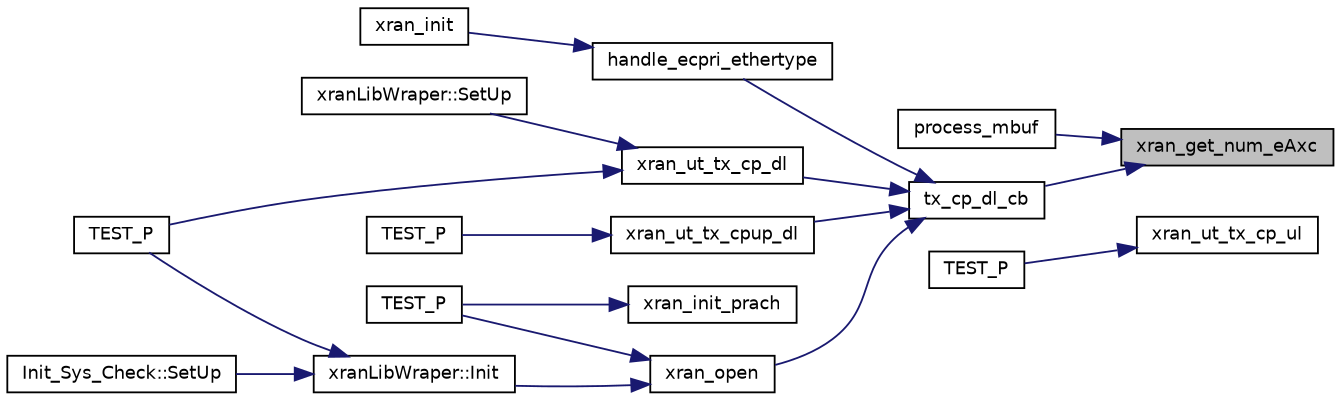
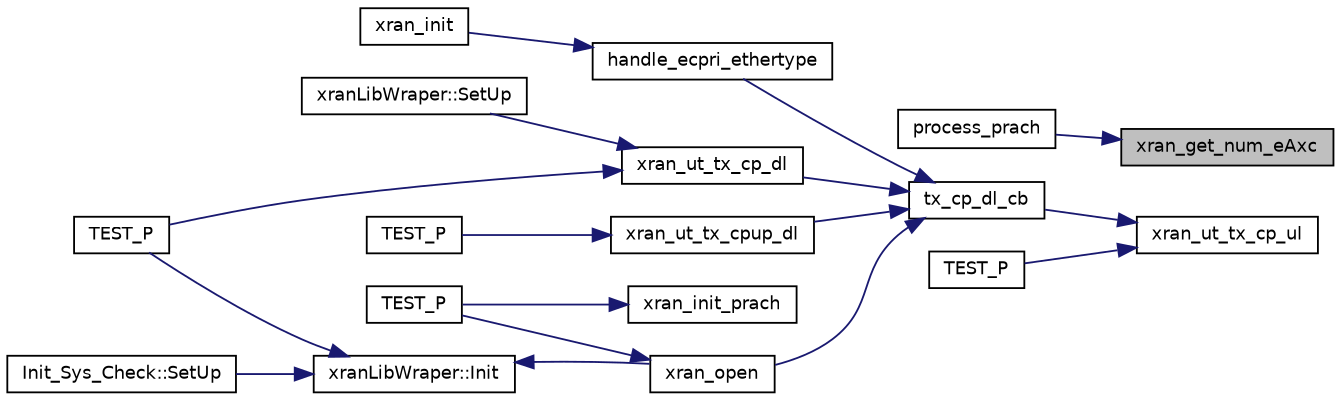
(977, 129) -> (977, 129)
(1085, 177) -> (1081, 215)
(573, 386) -> (592, 362)
